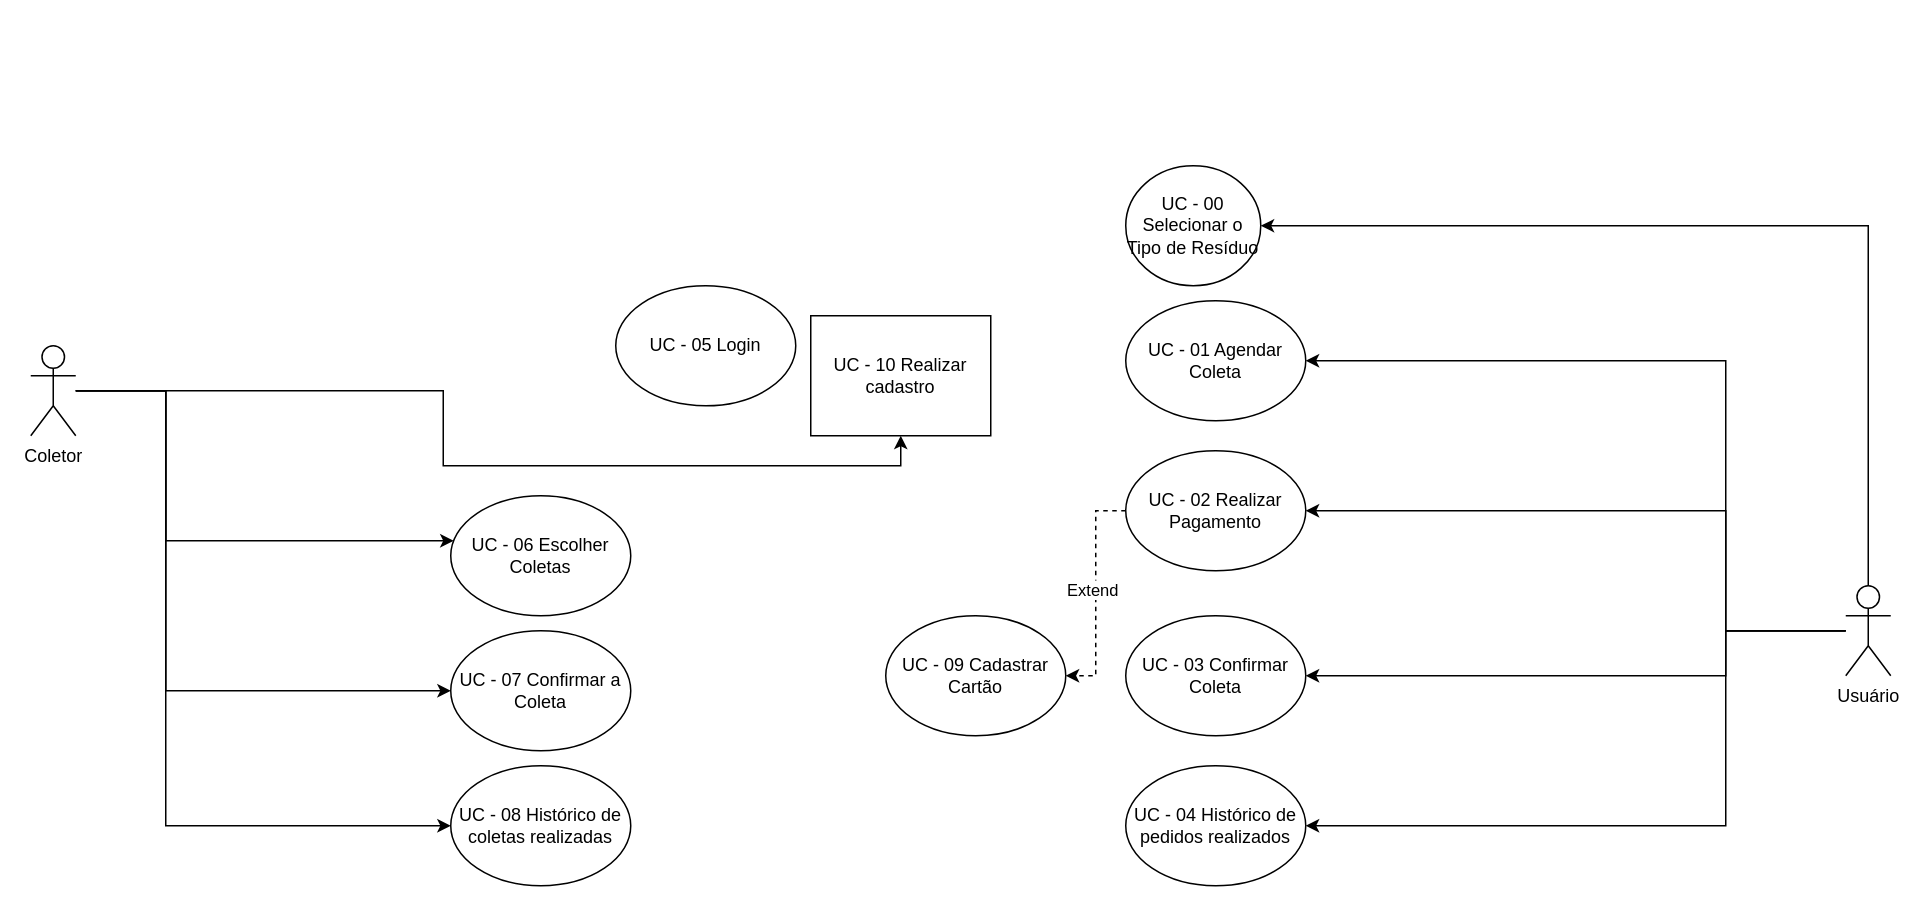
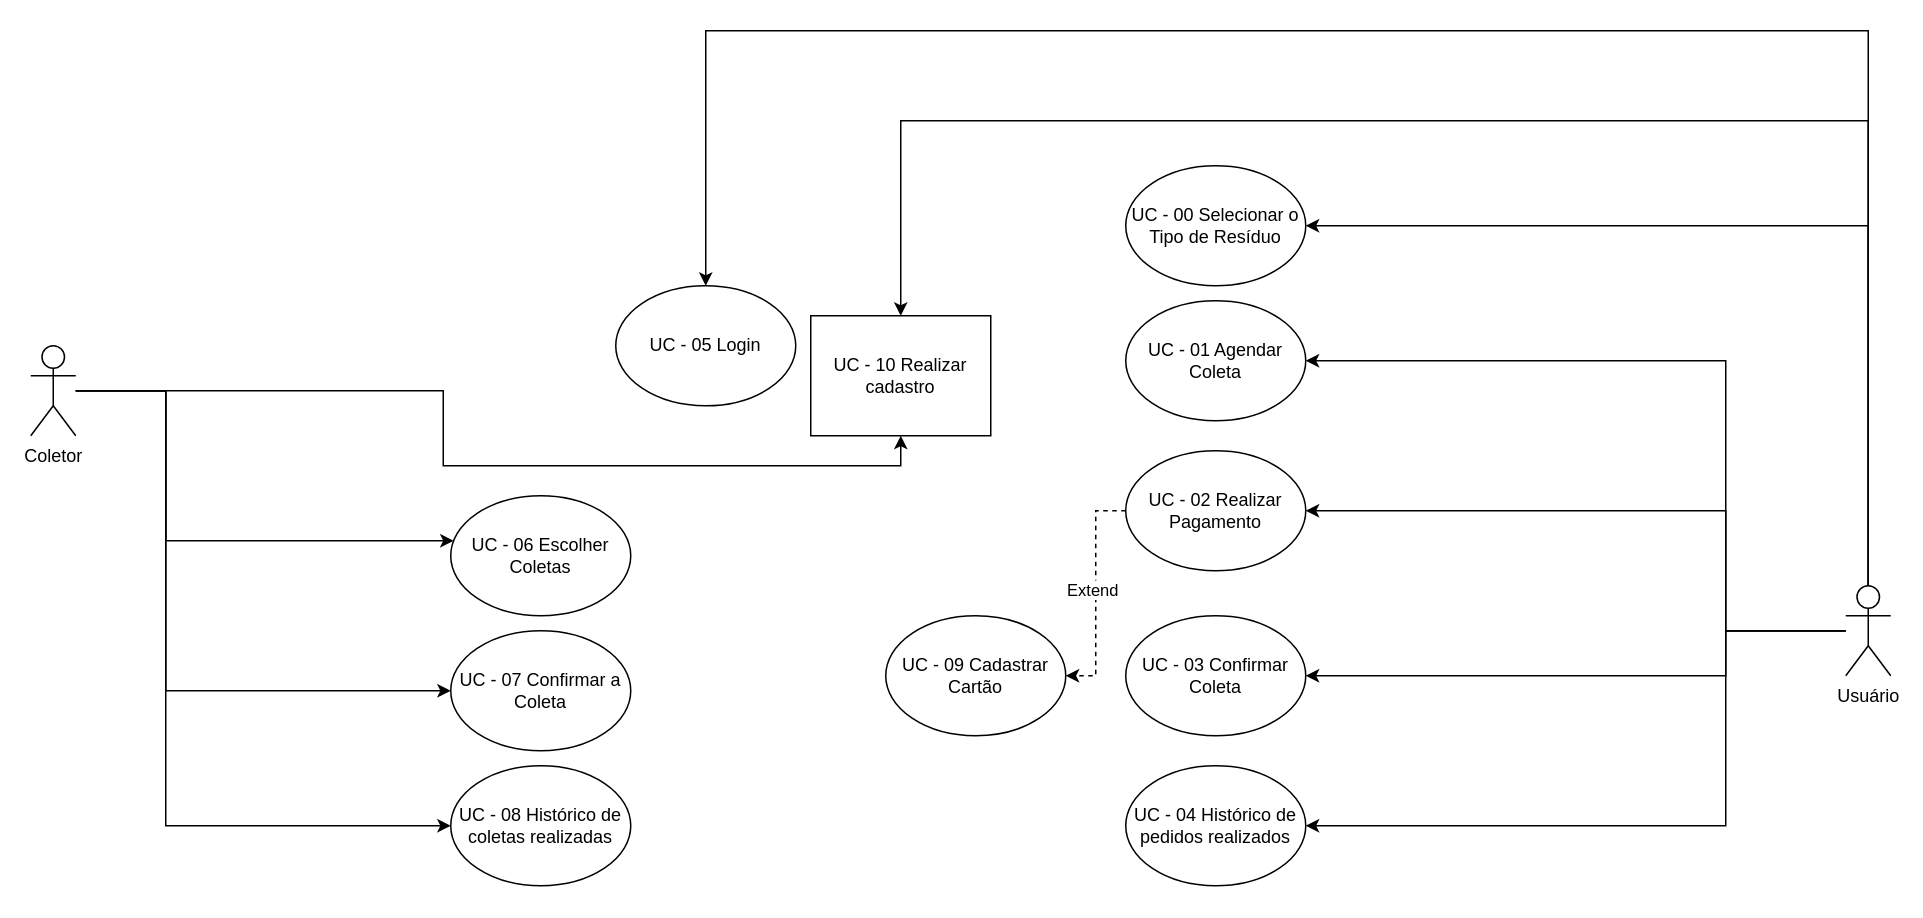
none -> (1208, 31)
none -> (1291, 121)
(1193, 226) -> (1216, 226)
